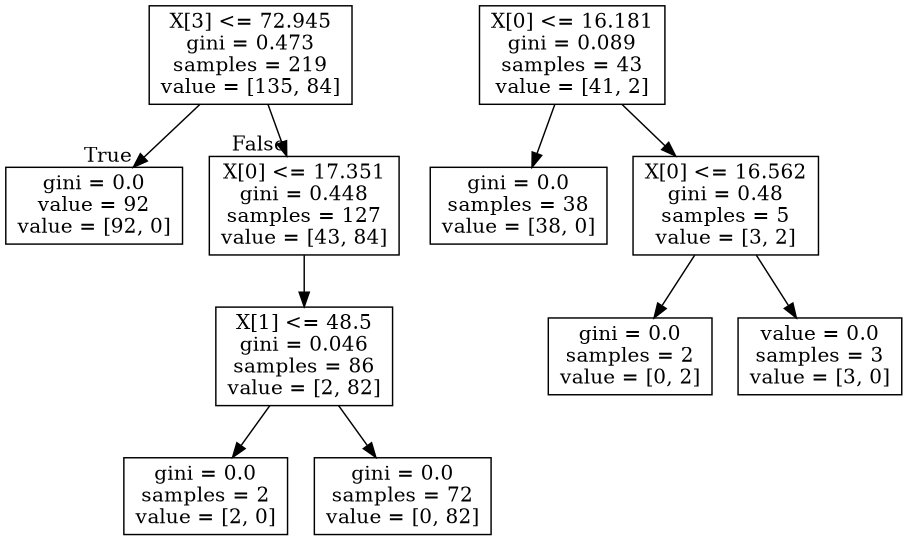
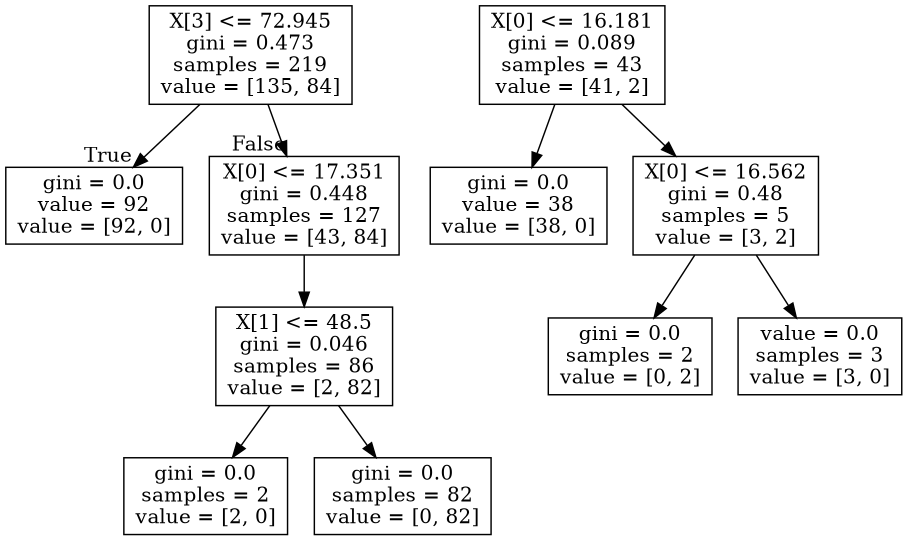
(519, 206) -> (519, 206)
(403, 496) -> (403, 496)
